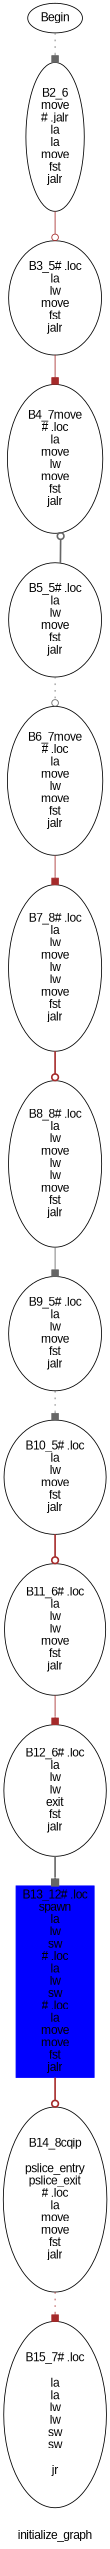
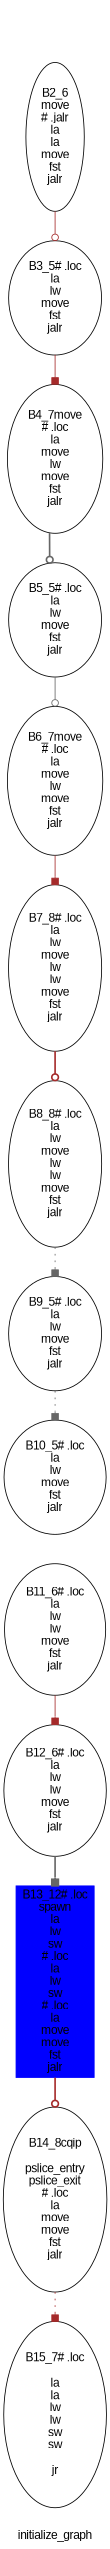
(55, 18) -> none
(61, 551) -> (50, 545)
(55, 688) -> (55, 688)
(55, 1258) -> (55, 1258)
(55, 1546) -> none
(55, 1791) -> (55, 1791)
